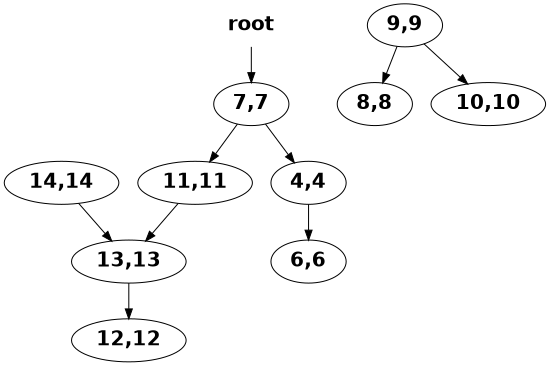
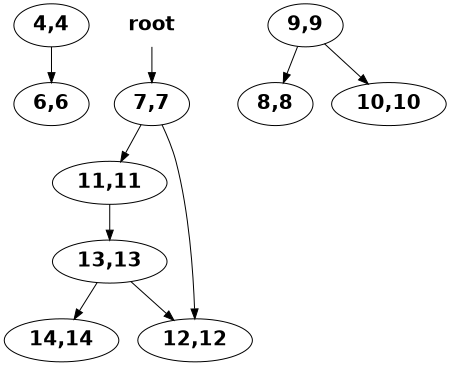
(277, 139) -> (186, 215)
(92, 218) -> (88, 297)
